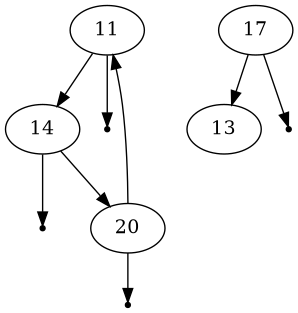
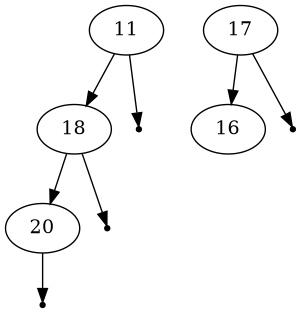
(43, 129) -> (74, 129)
(224, 129) -> (228, 129)
(125, 136) -> none
